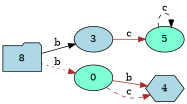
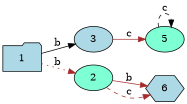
(22, 59) -> (22, 59)
(94, 78) -> (94, 78)
(165, 89) -> (165, 89)
